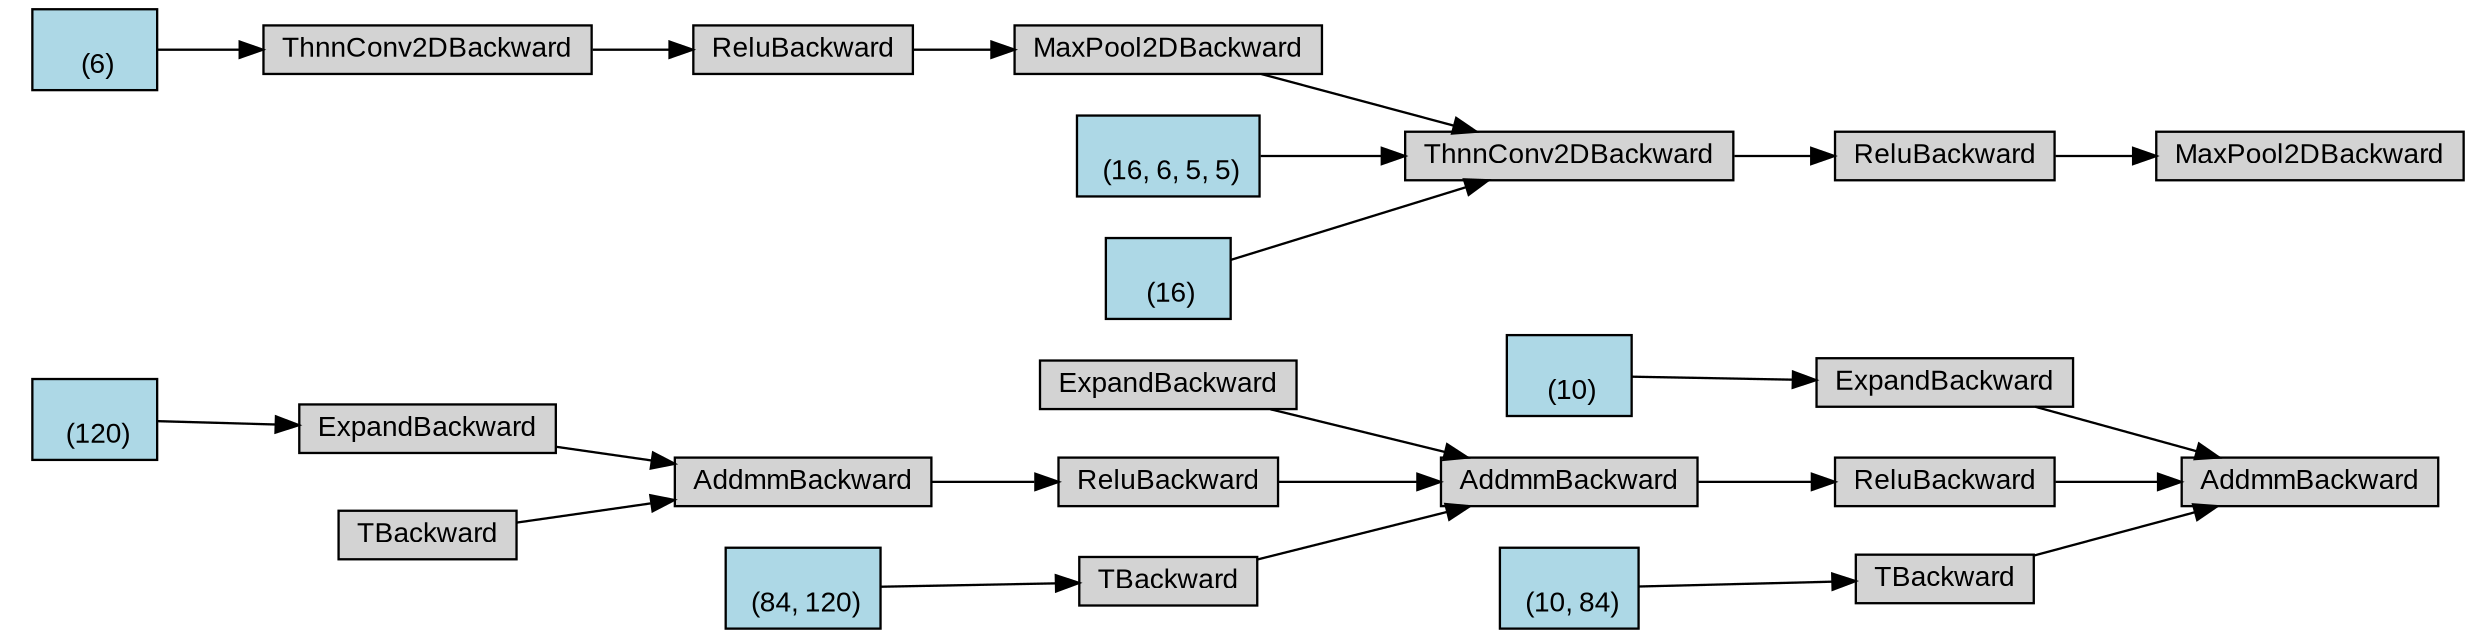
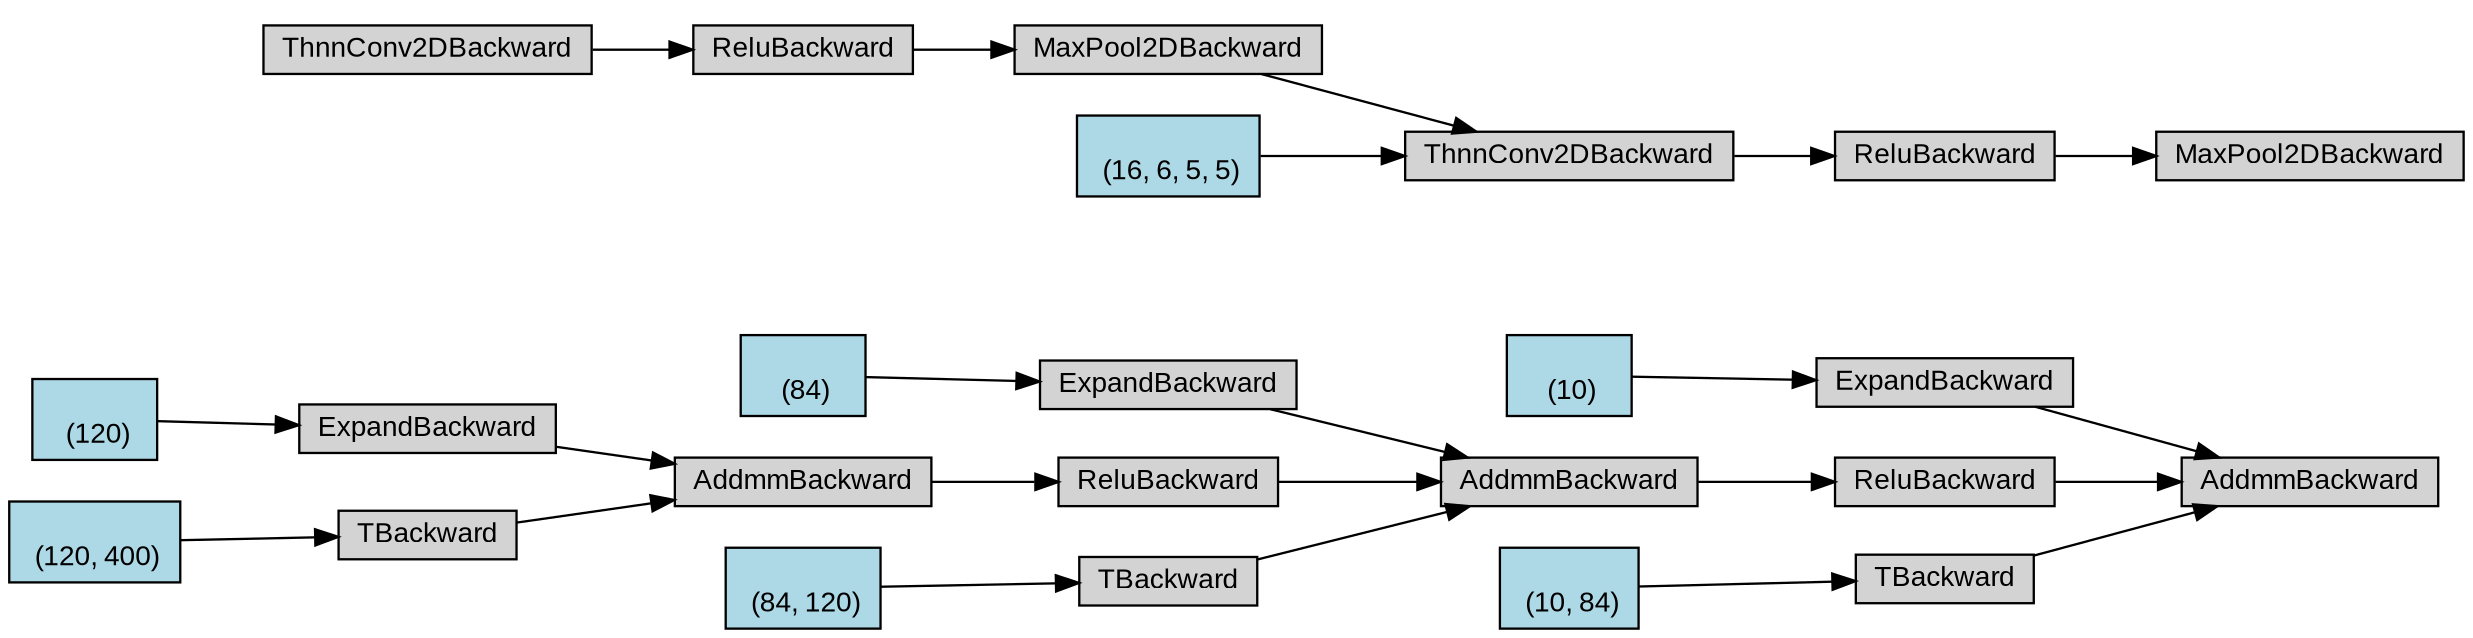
(95, 50) -> none
(1168, 278) -> none
none -> (803, 376)
none -> (95, 542)
